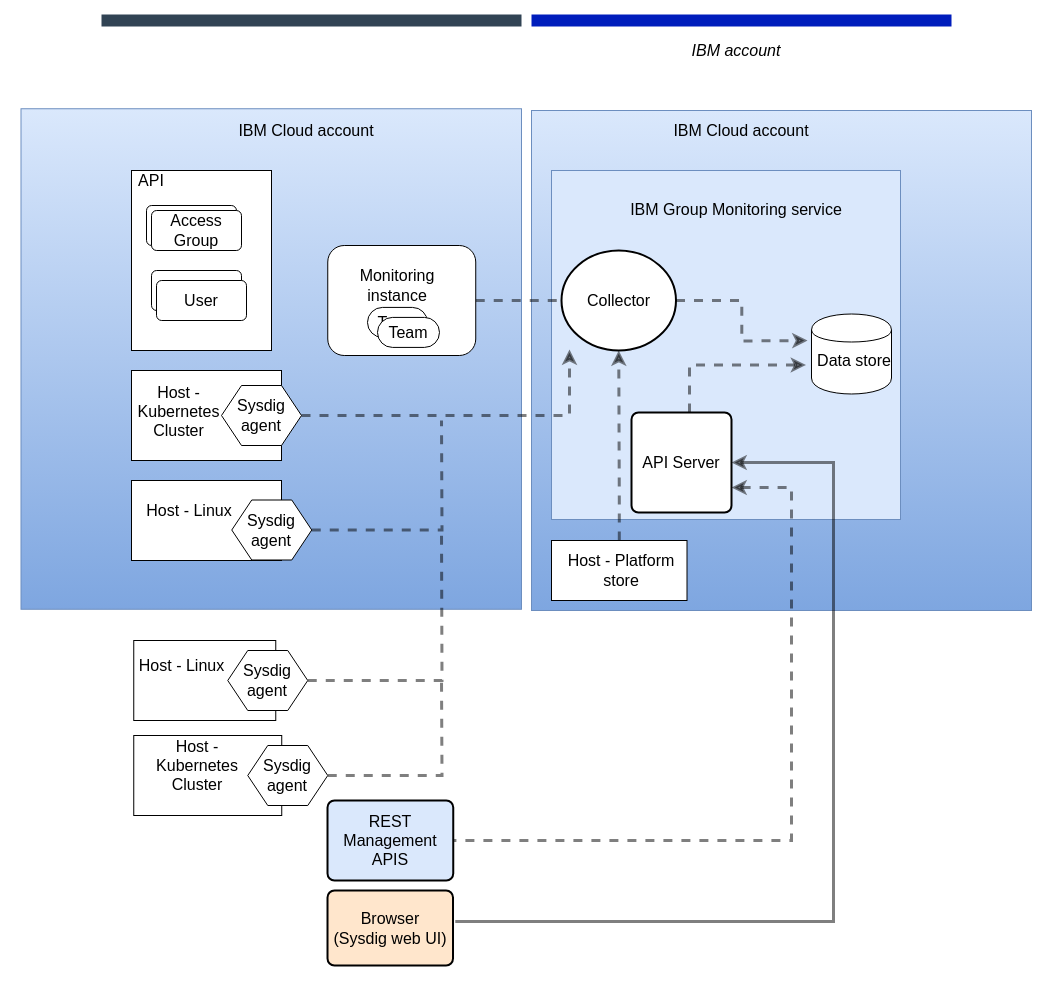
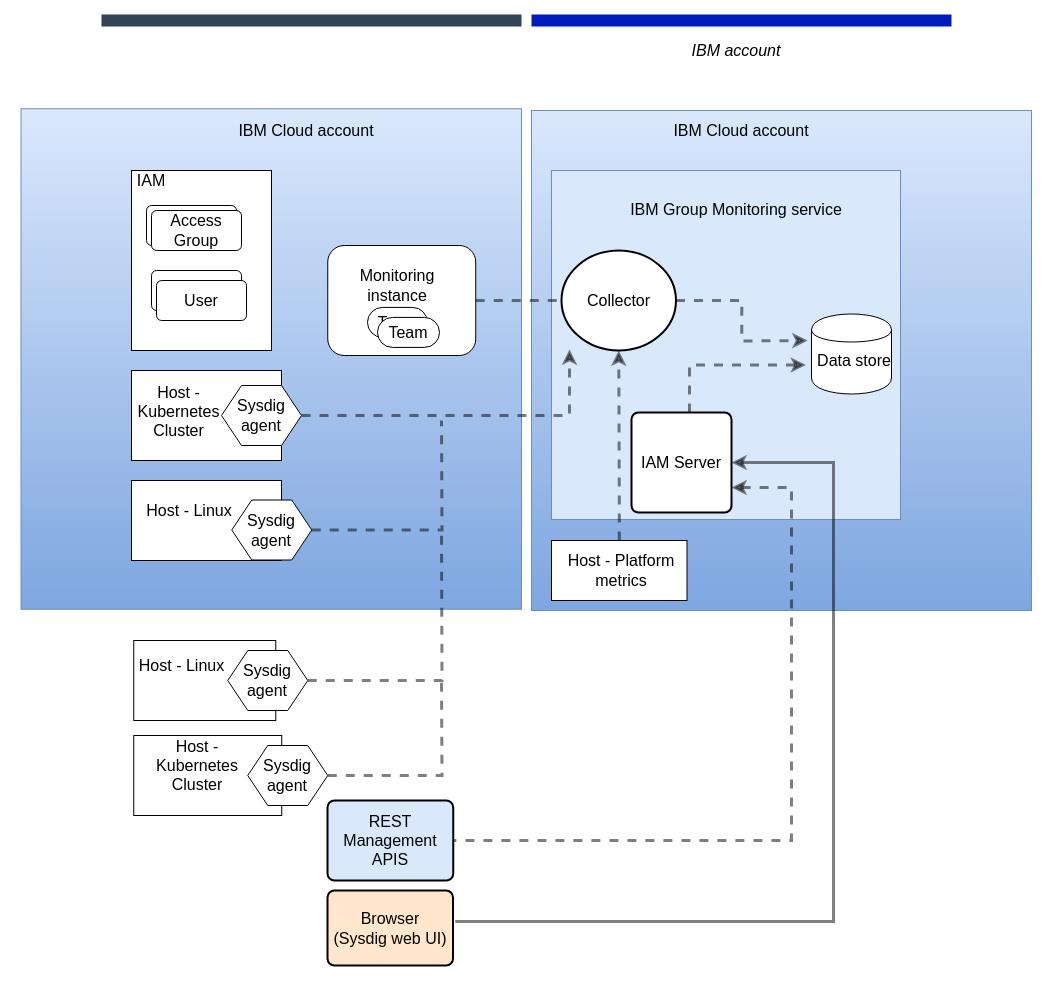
(152, 181) -> (152, 181)
(682, 463) -> (682, 463)
(622, 571) -> (622, 571)
